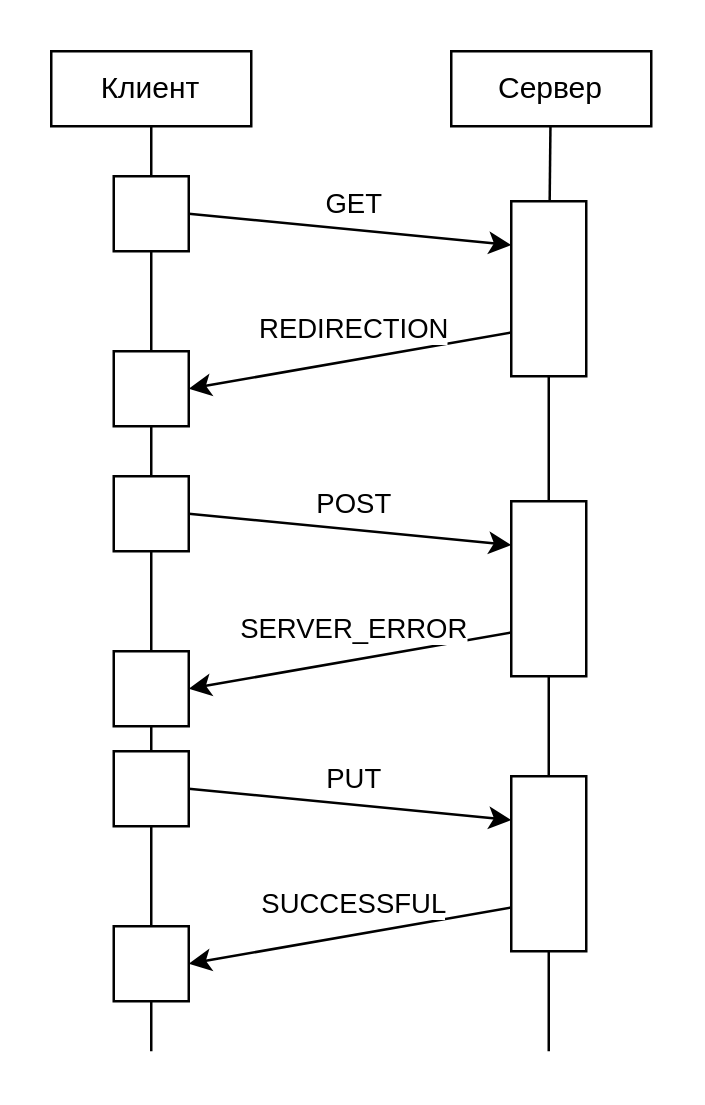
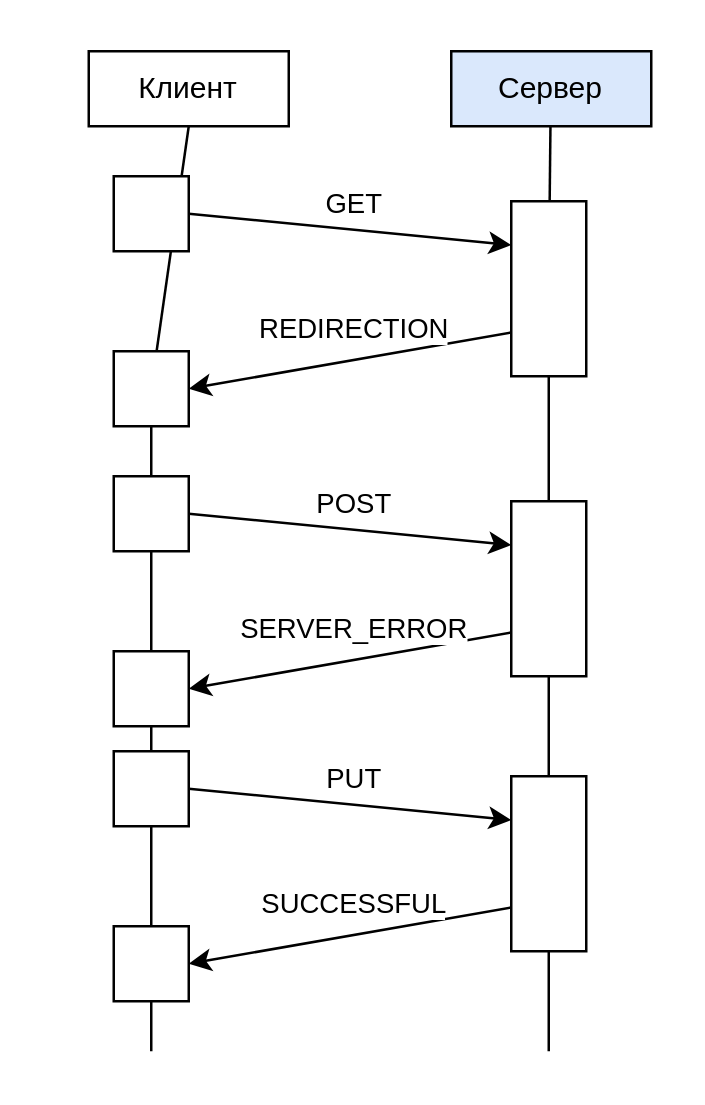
(151, 89) -> (189, 89)
(551, 89) -> (551, 89)
